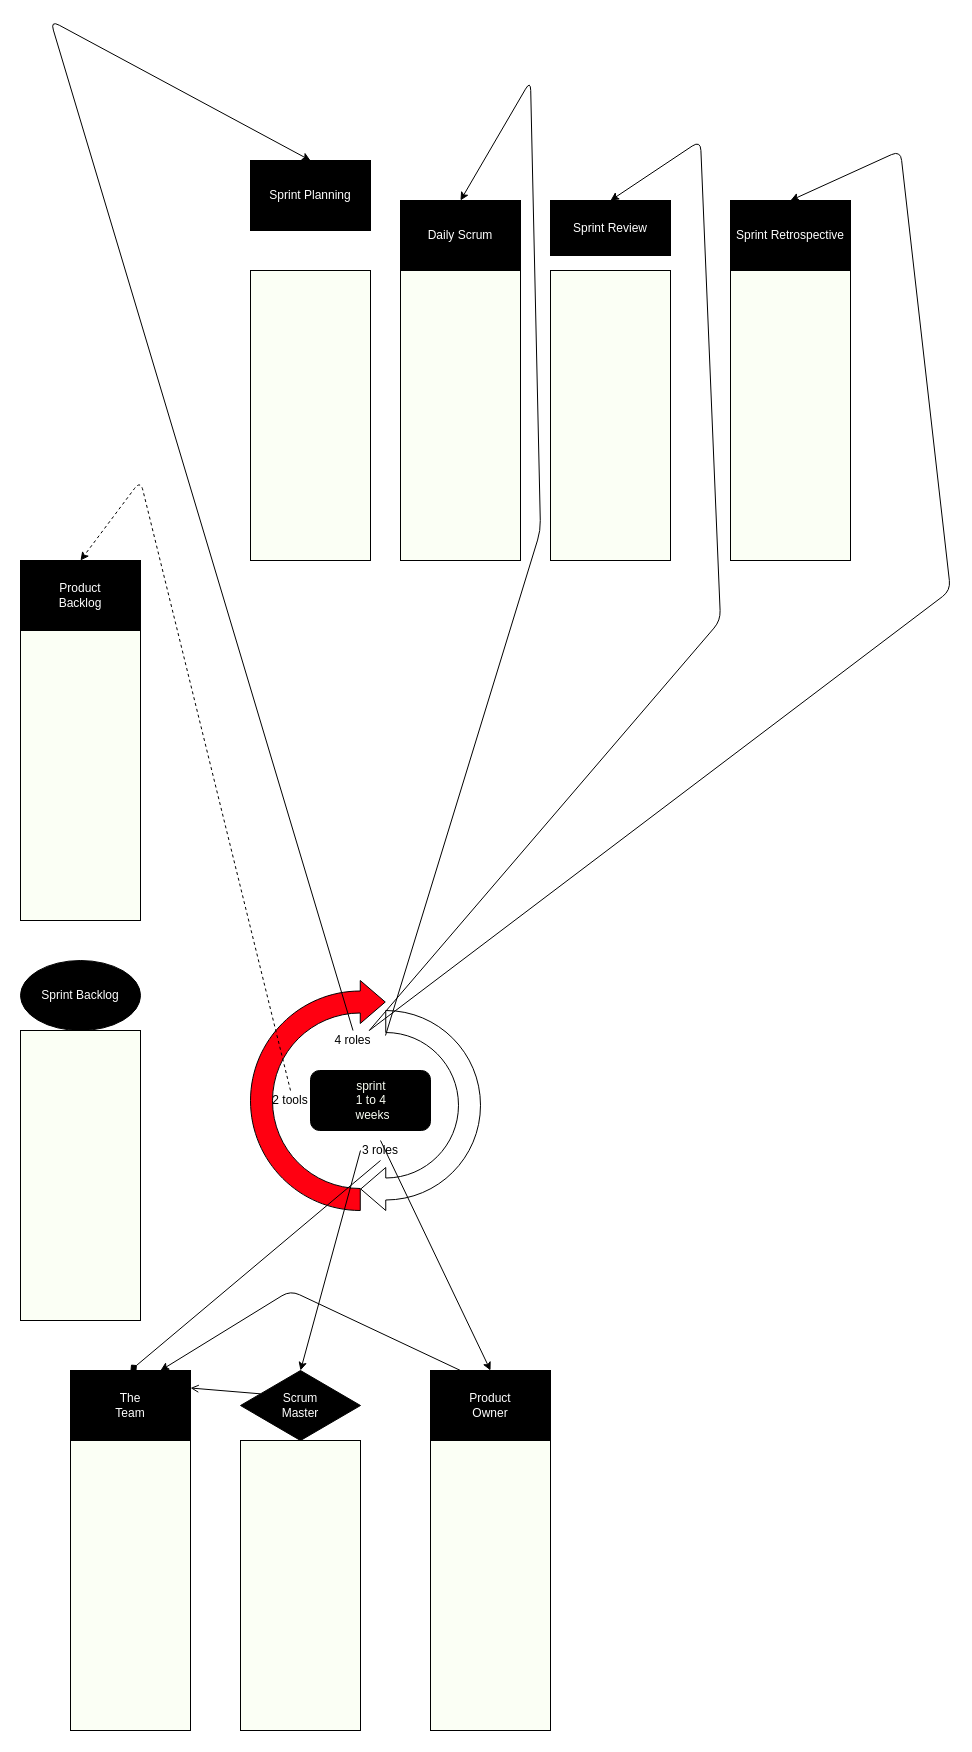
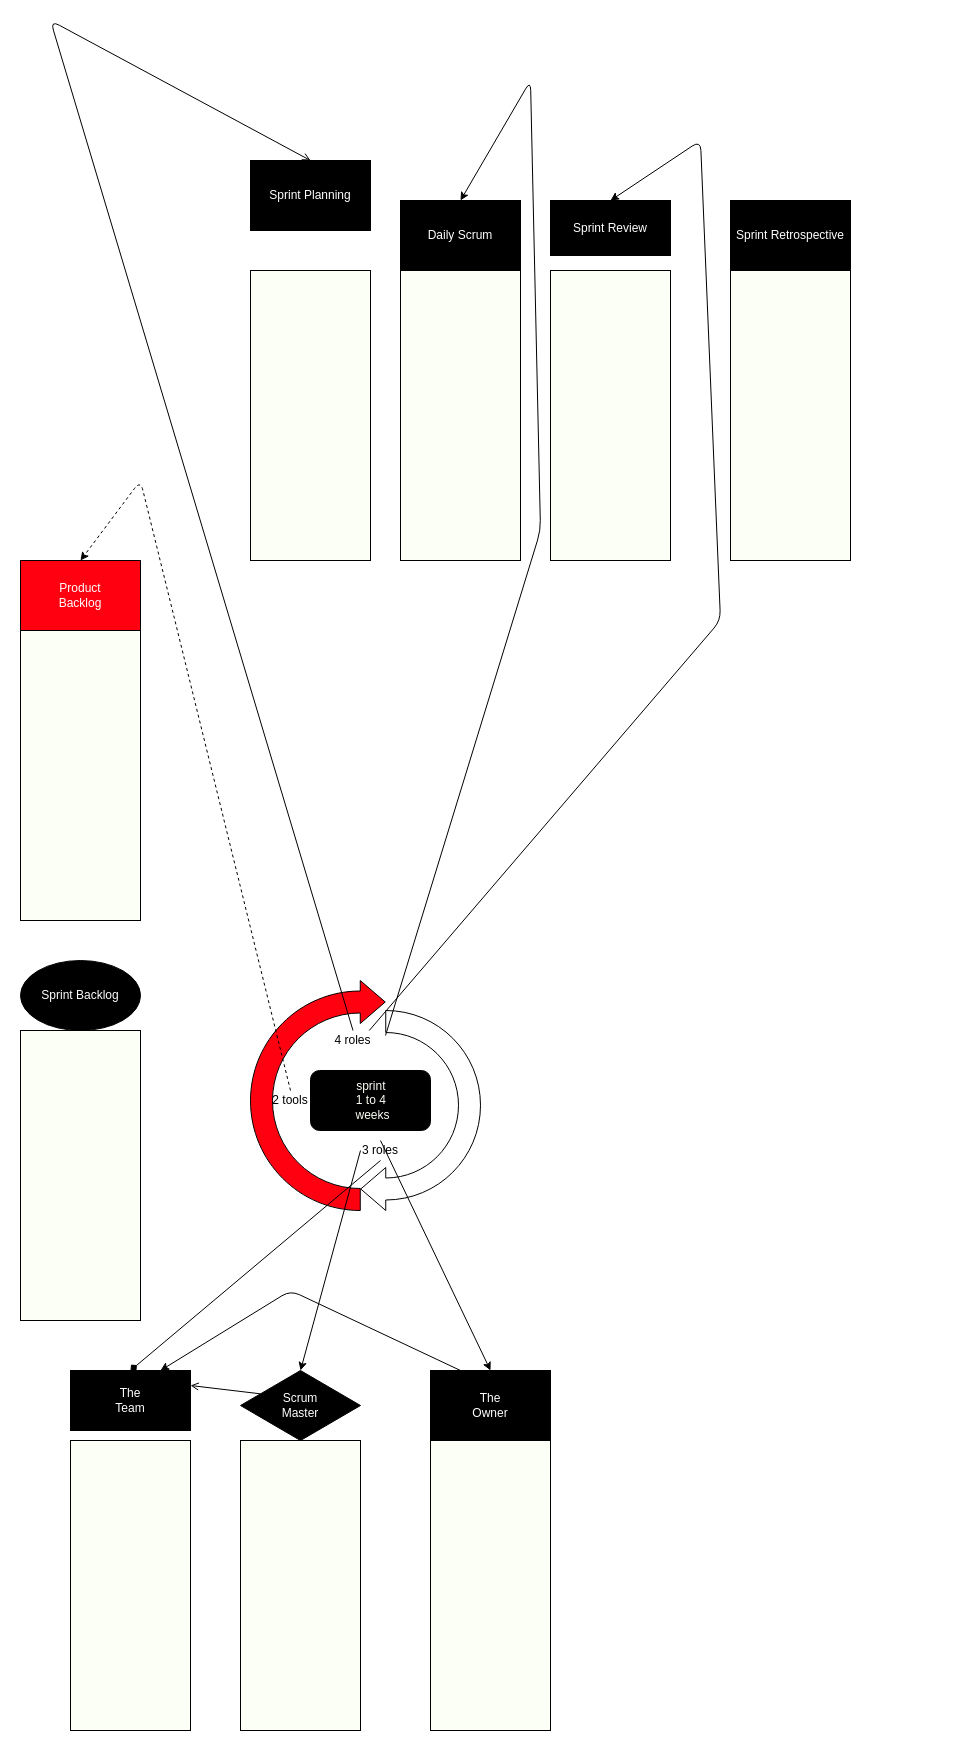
(303, 157) -> (304, 157)
(81, 596) -> (81, 596)
(876, 647) -> none
(131, 1406) -> (131, 1401)
(491, 1406) -> (491, 1406)
